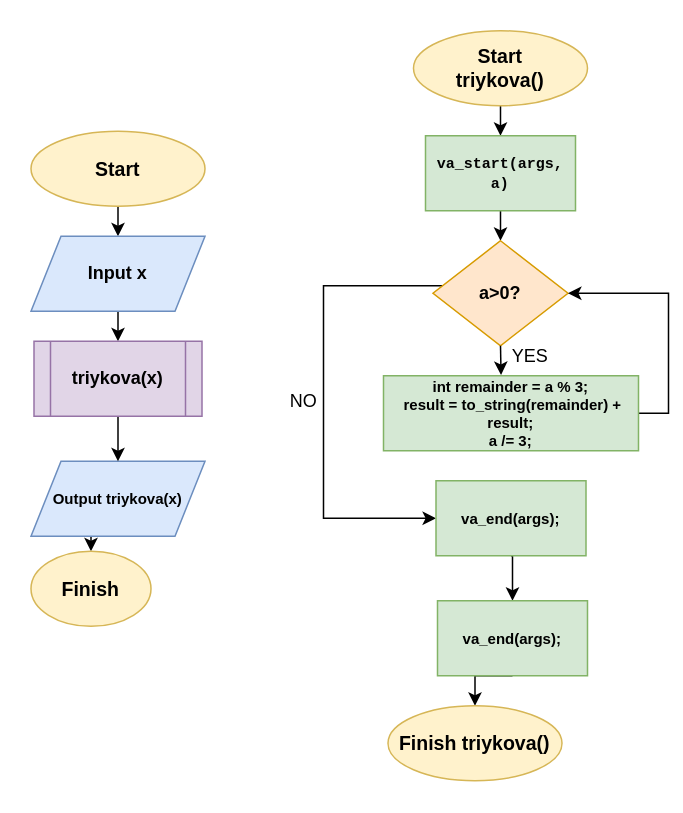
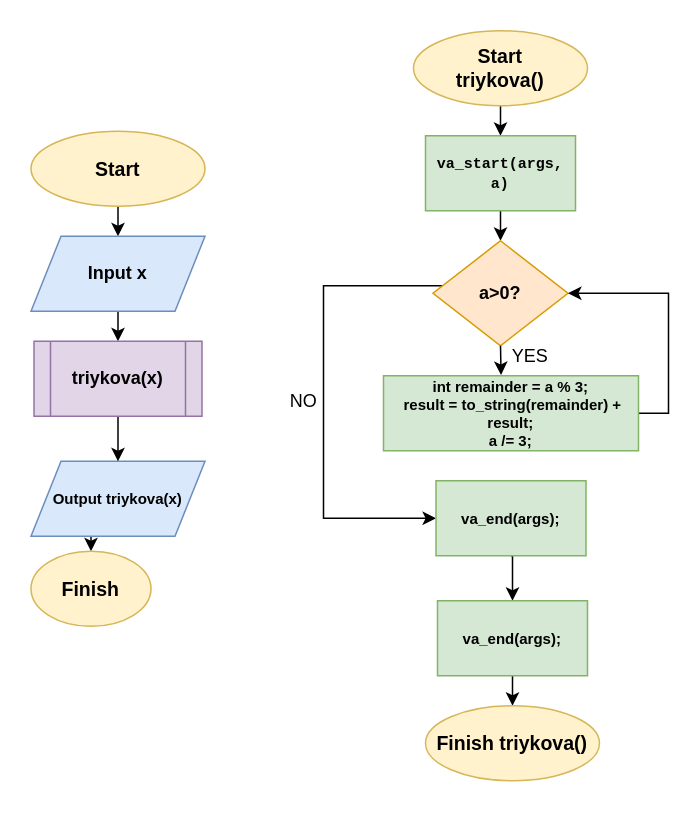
(475, 743) -> (512, 743)
